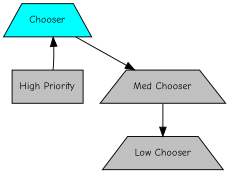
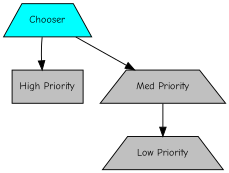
(54, 58) -> (41, 49)
(163, 87) -> (163, 87)
(163, 153) -> (163, 153)
